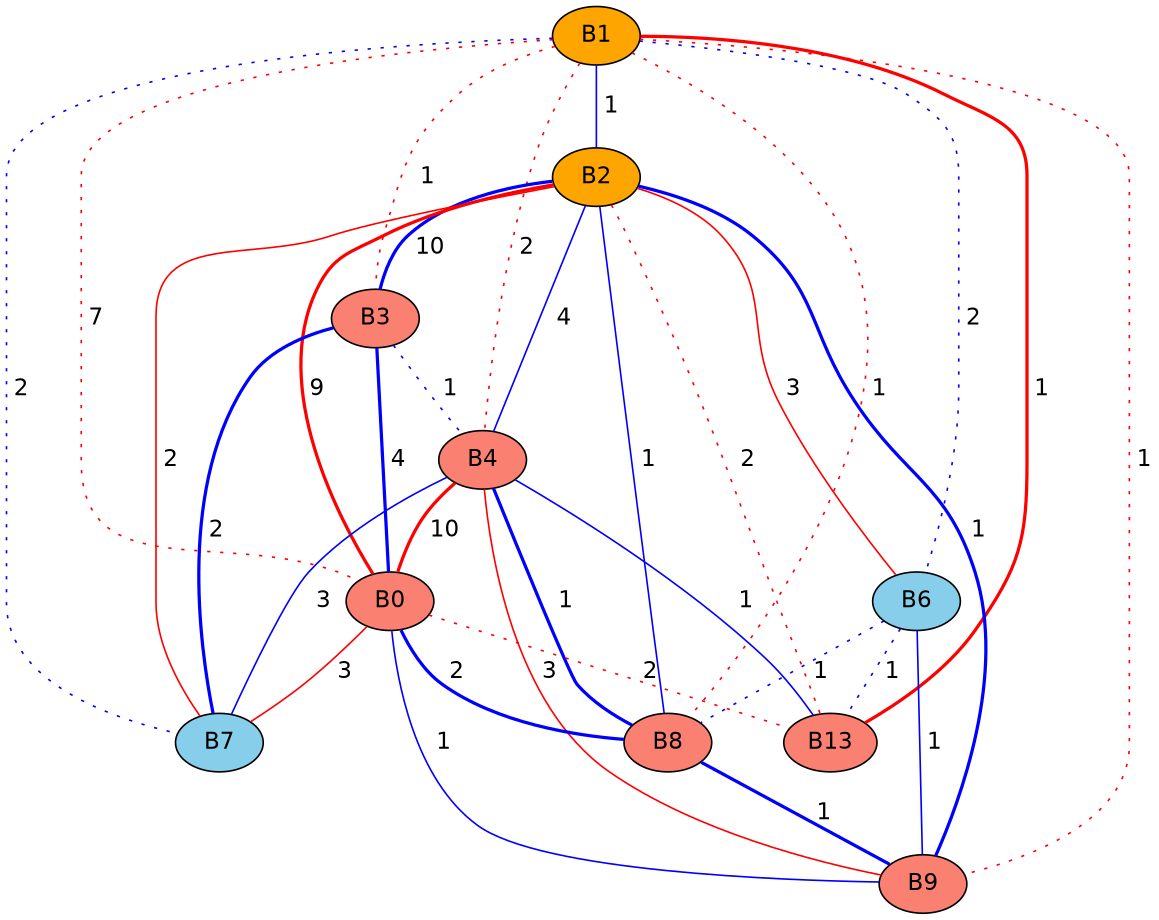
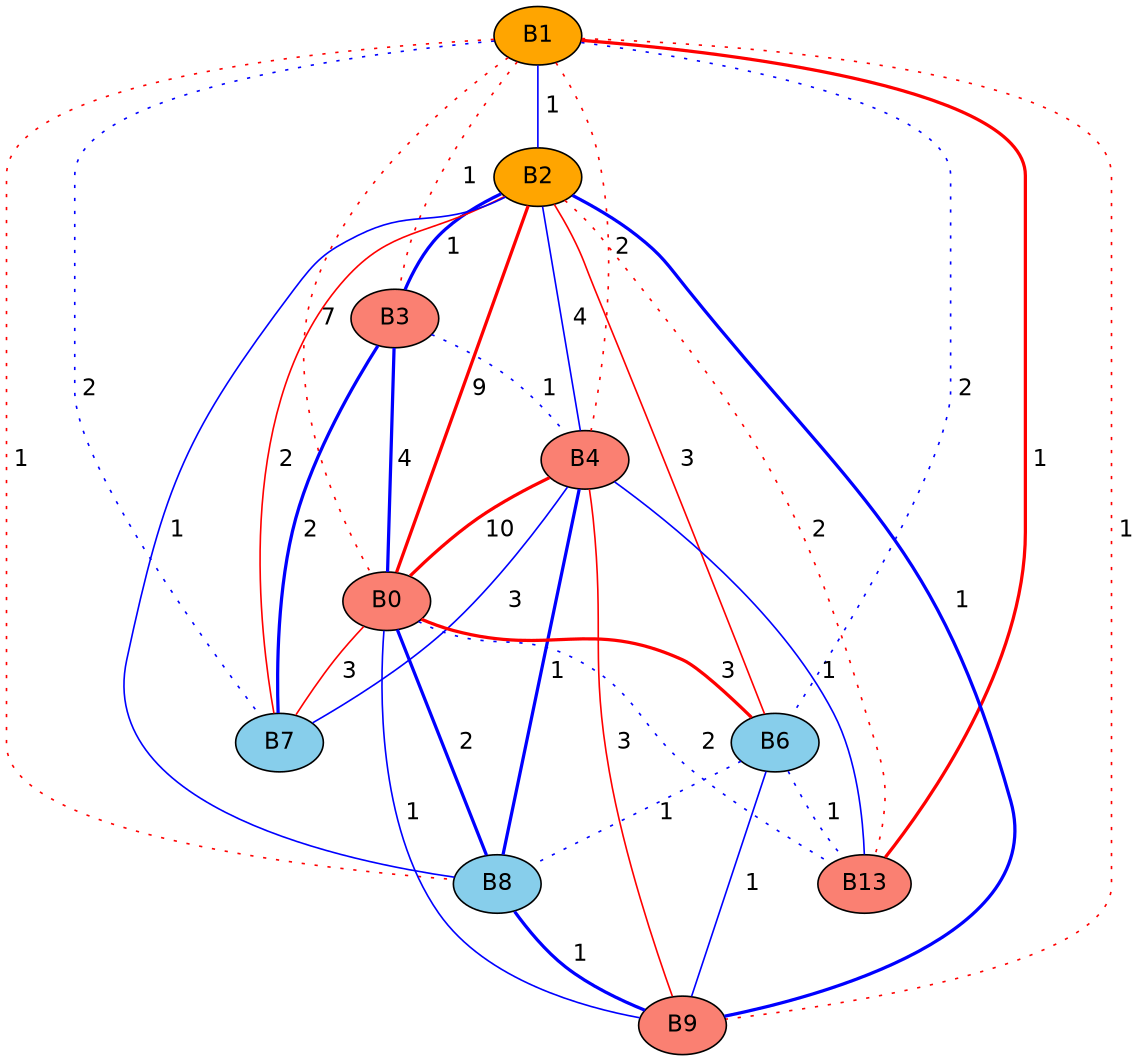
(427, 248) -> (450, 248)
none -> (588, 639)
(609, 672) -> (639, 713)
(668, 743) -> (497, 884)
